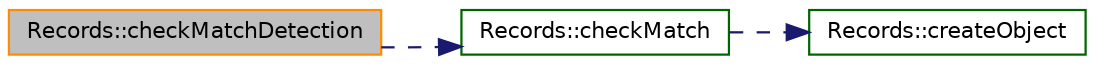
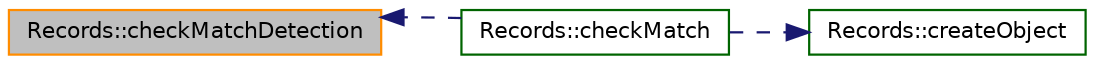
(410, 47) -> (433, 18)
